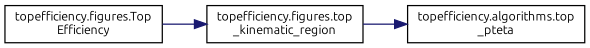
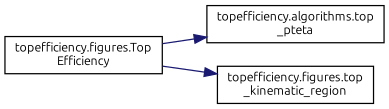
(379, 24) -> (178, 41)
